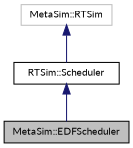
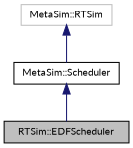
(67, 73) -> (67, 73)
(67, 132) -> (67, 132)
